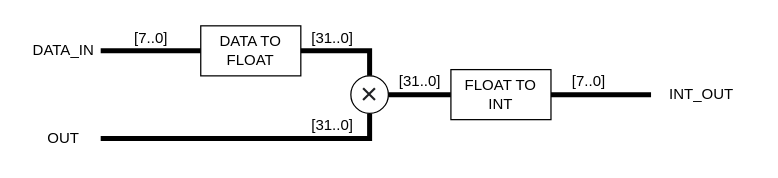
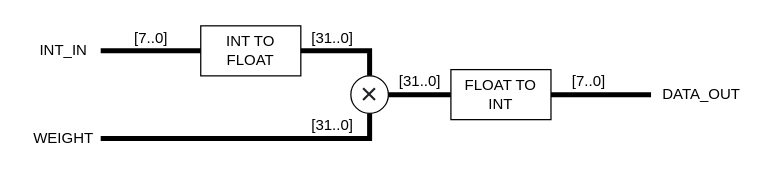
(64, 51) -> (64, 51)
(251, 51) -> (251, 51)
(701, 94) -> (701, 94)
(64, 138) -> (64, 138)
